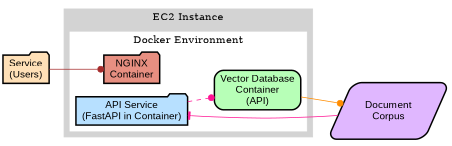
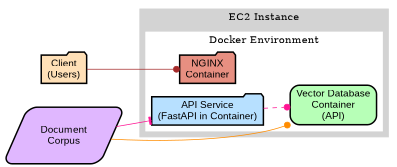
(26, 69) -> (64, 69)
(319, 100) -> (198, 139)
